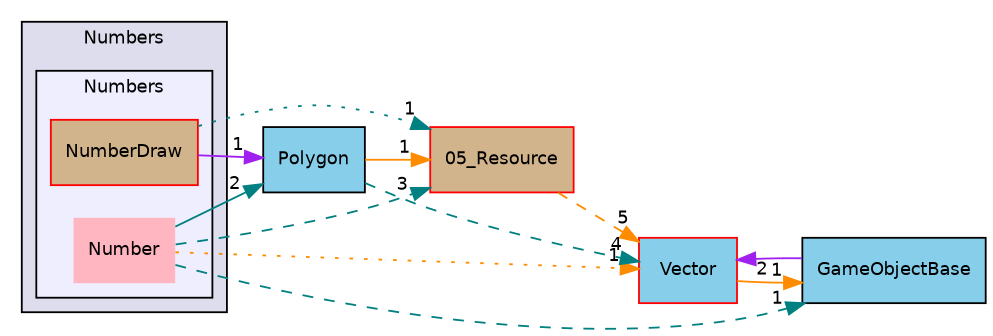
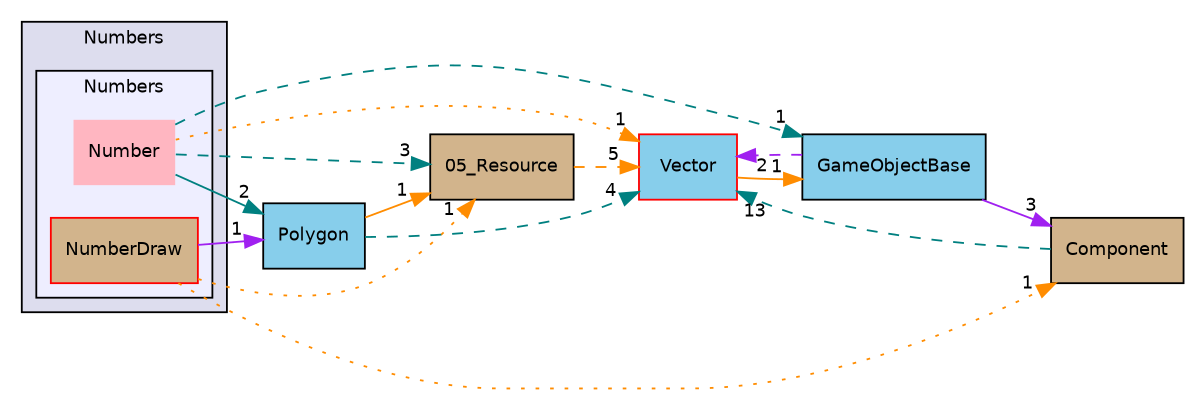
(305, 106) -> (342, 292)
(502, 160) -> (502, 167)
none -> (1117, 251)
(779, 258) -> (779, 155)
